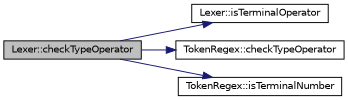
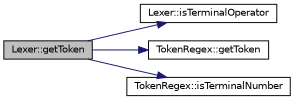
(73, 50) -> (48, 50)
(260, 50) -> (209, 50)
